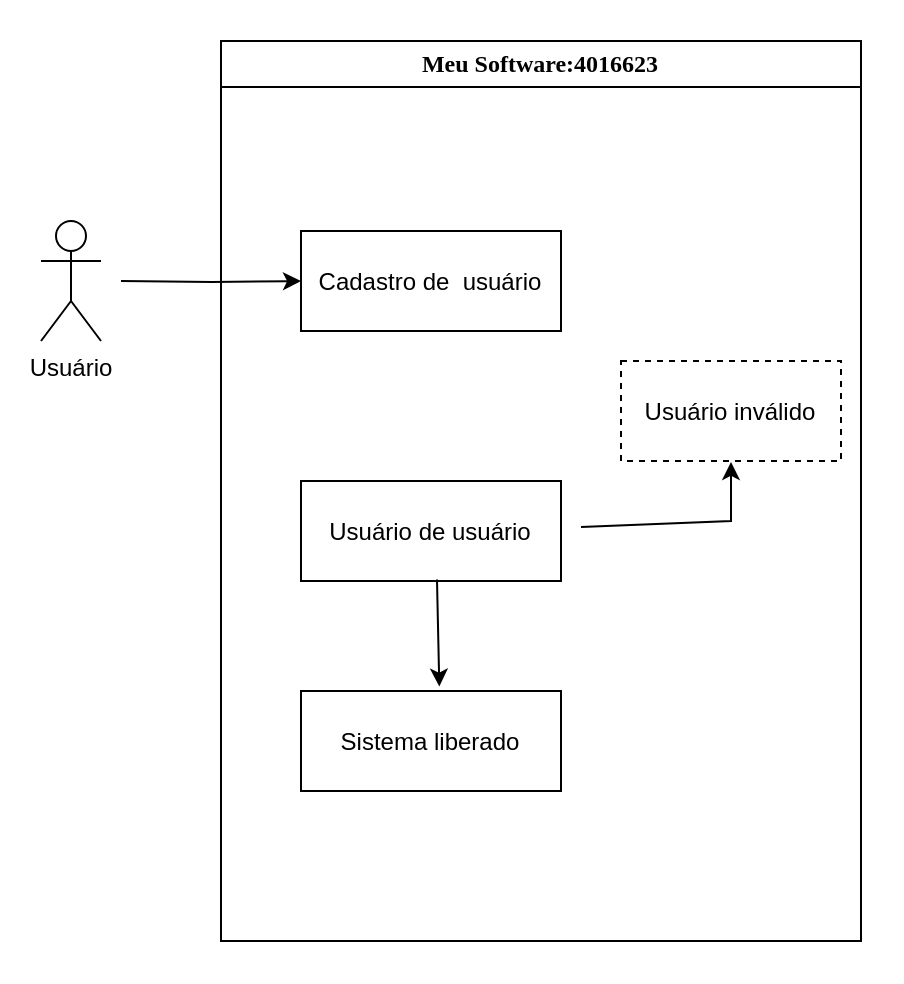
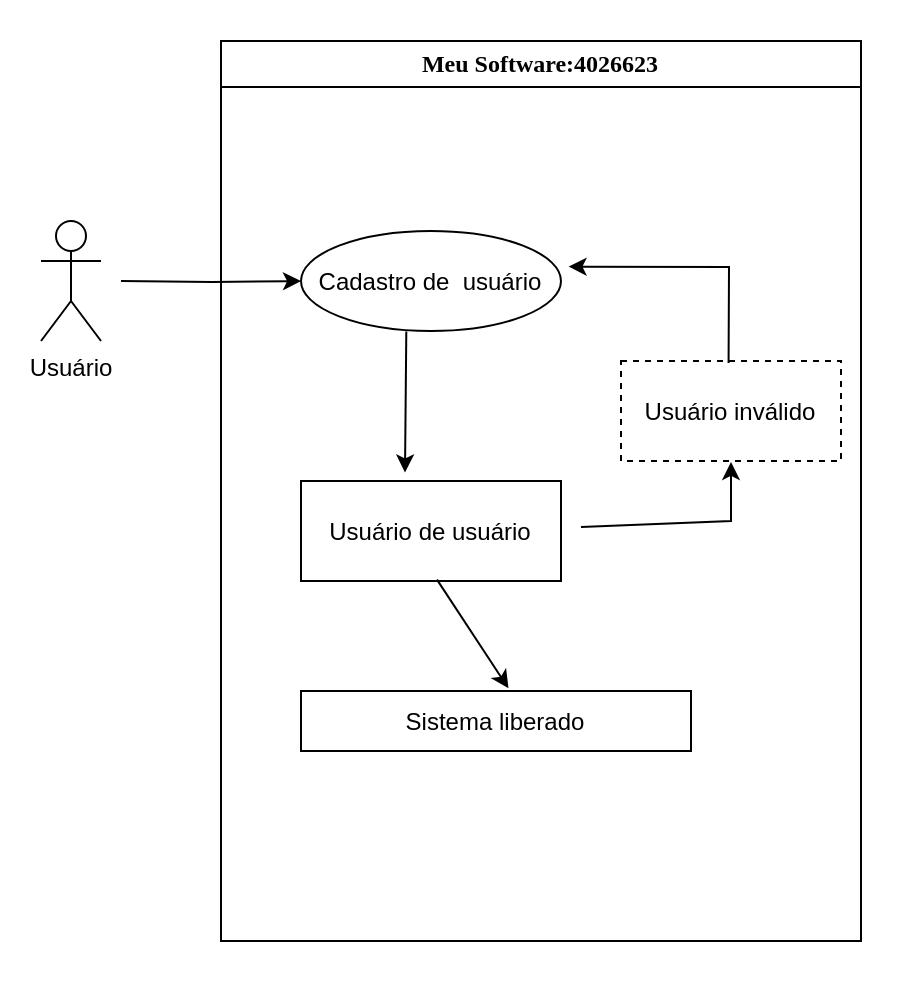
(541, 65) -> (541, 65)
none -> (704, 267)
(431, 281) -> (431, 281)
none -> (406, 396)
(431, 741) -> (496, 721)
